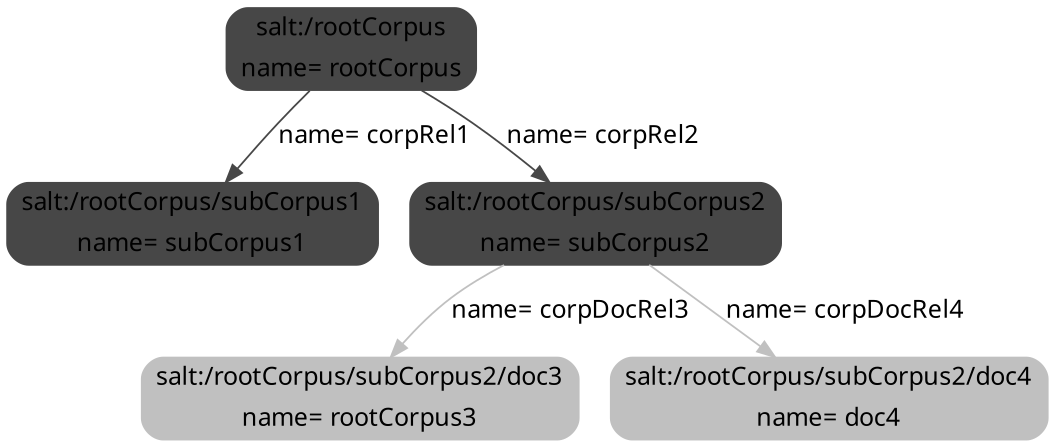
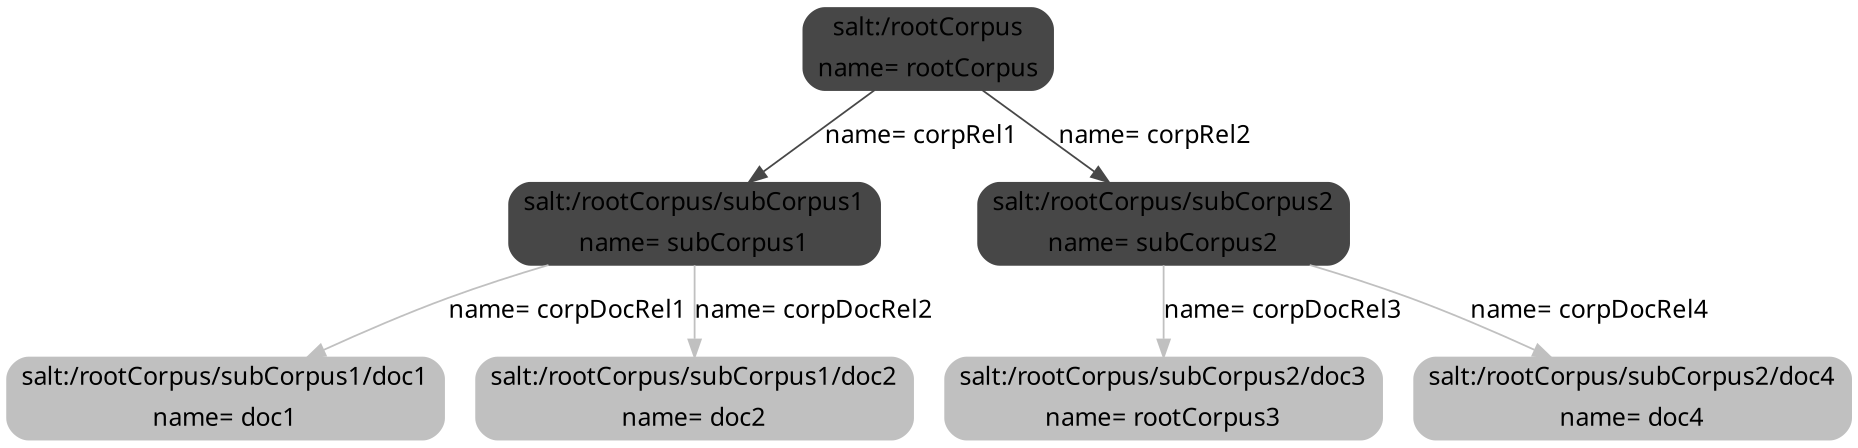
none -> (226, 399)
none -> (695, 399)
